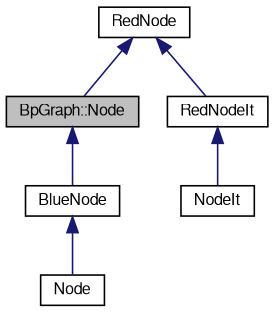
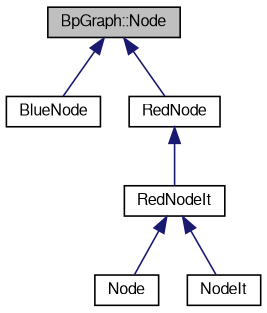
(103, 73) -> (149, 74)
(73, 254) -> (147, 253)
